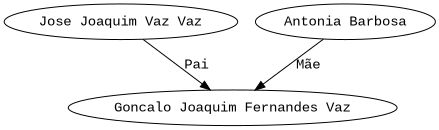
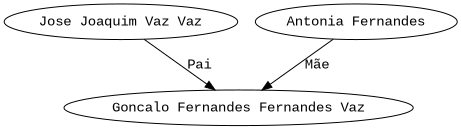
(345, 22) -> (356, 22)
(233, 108) -> (239, 108)
